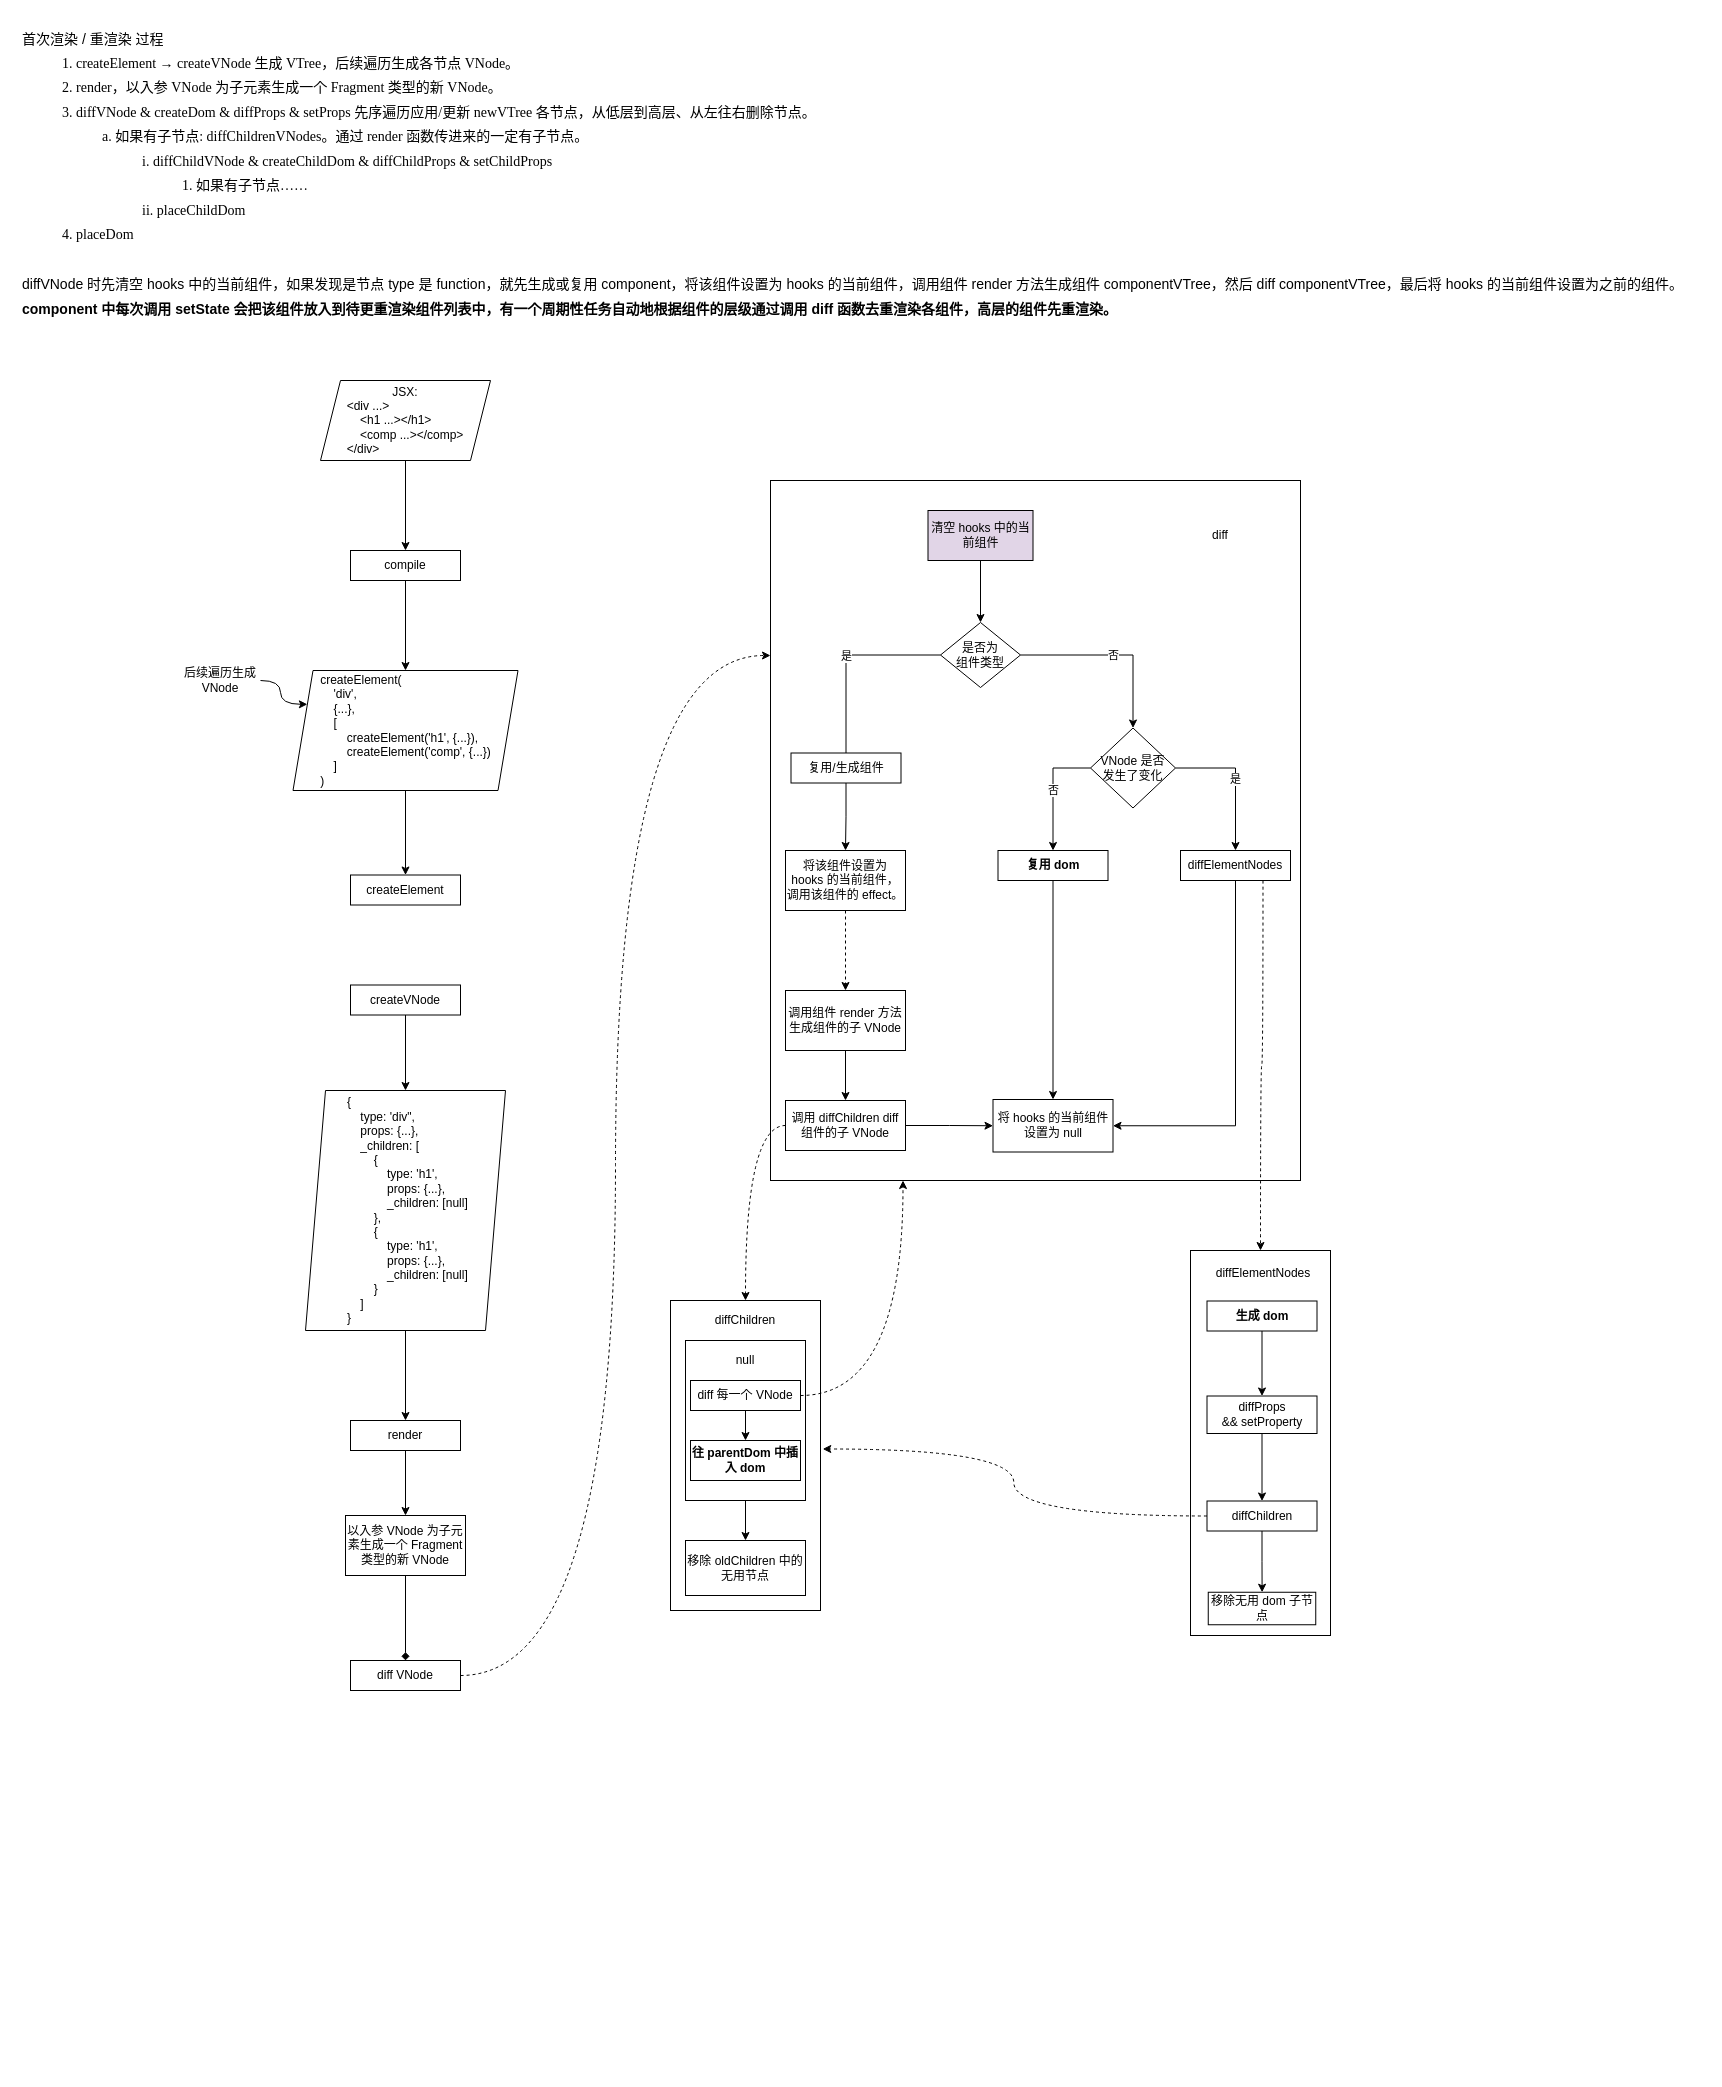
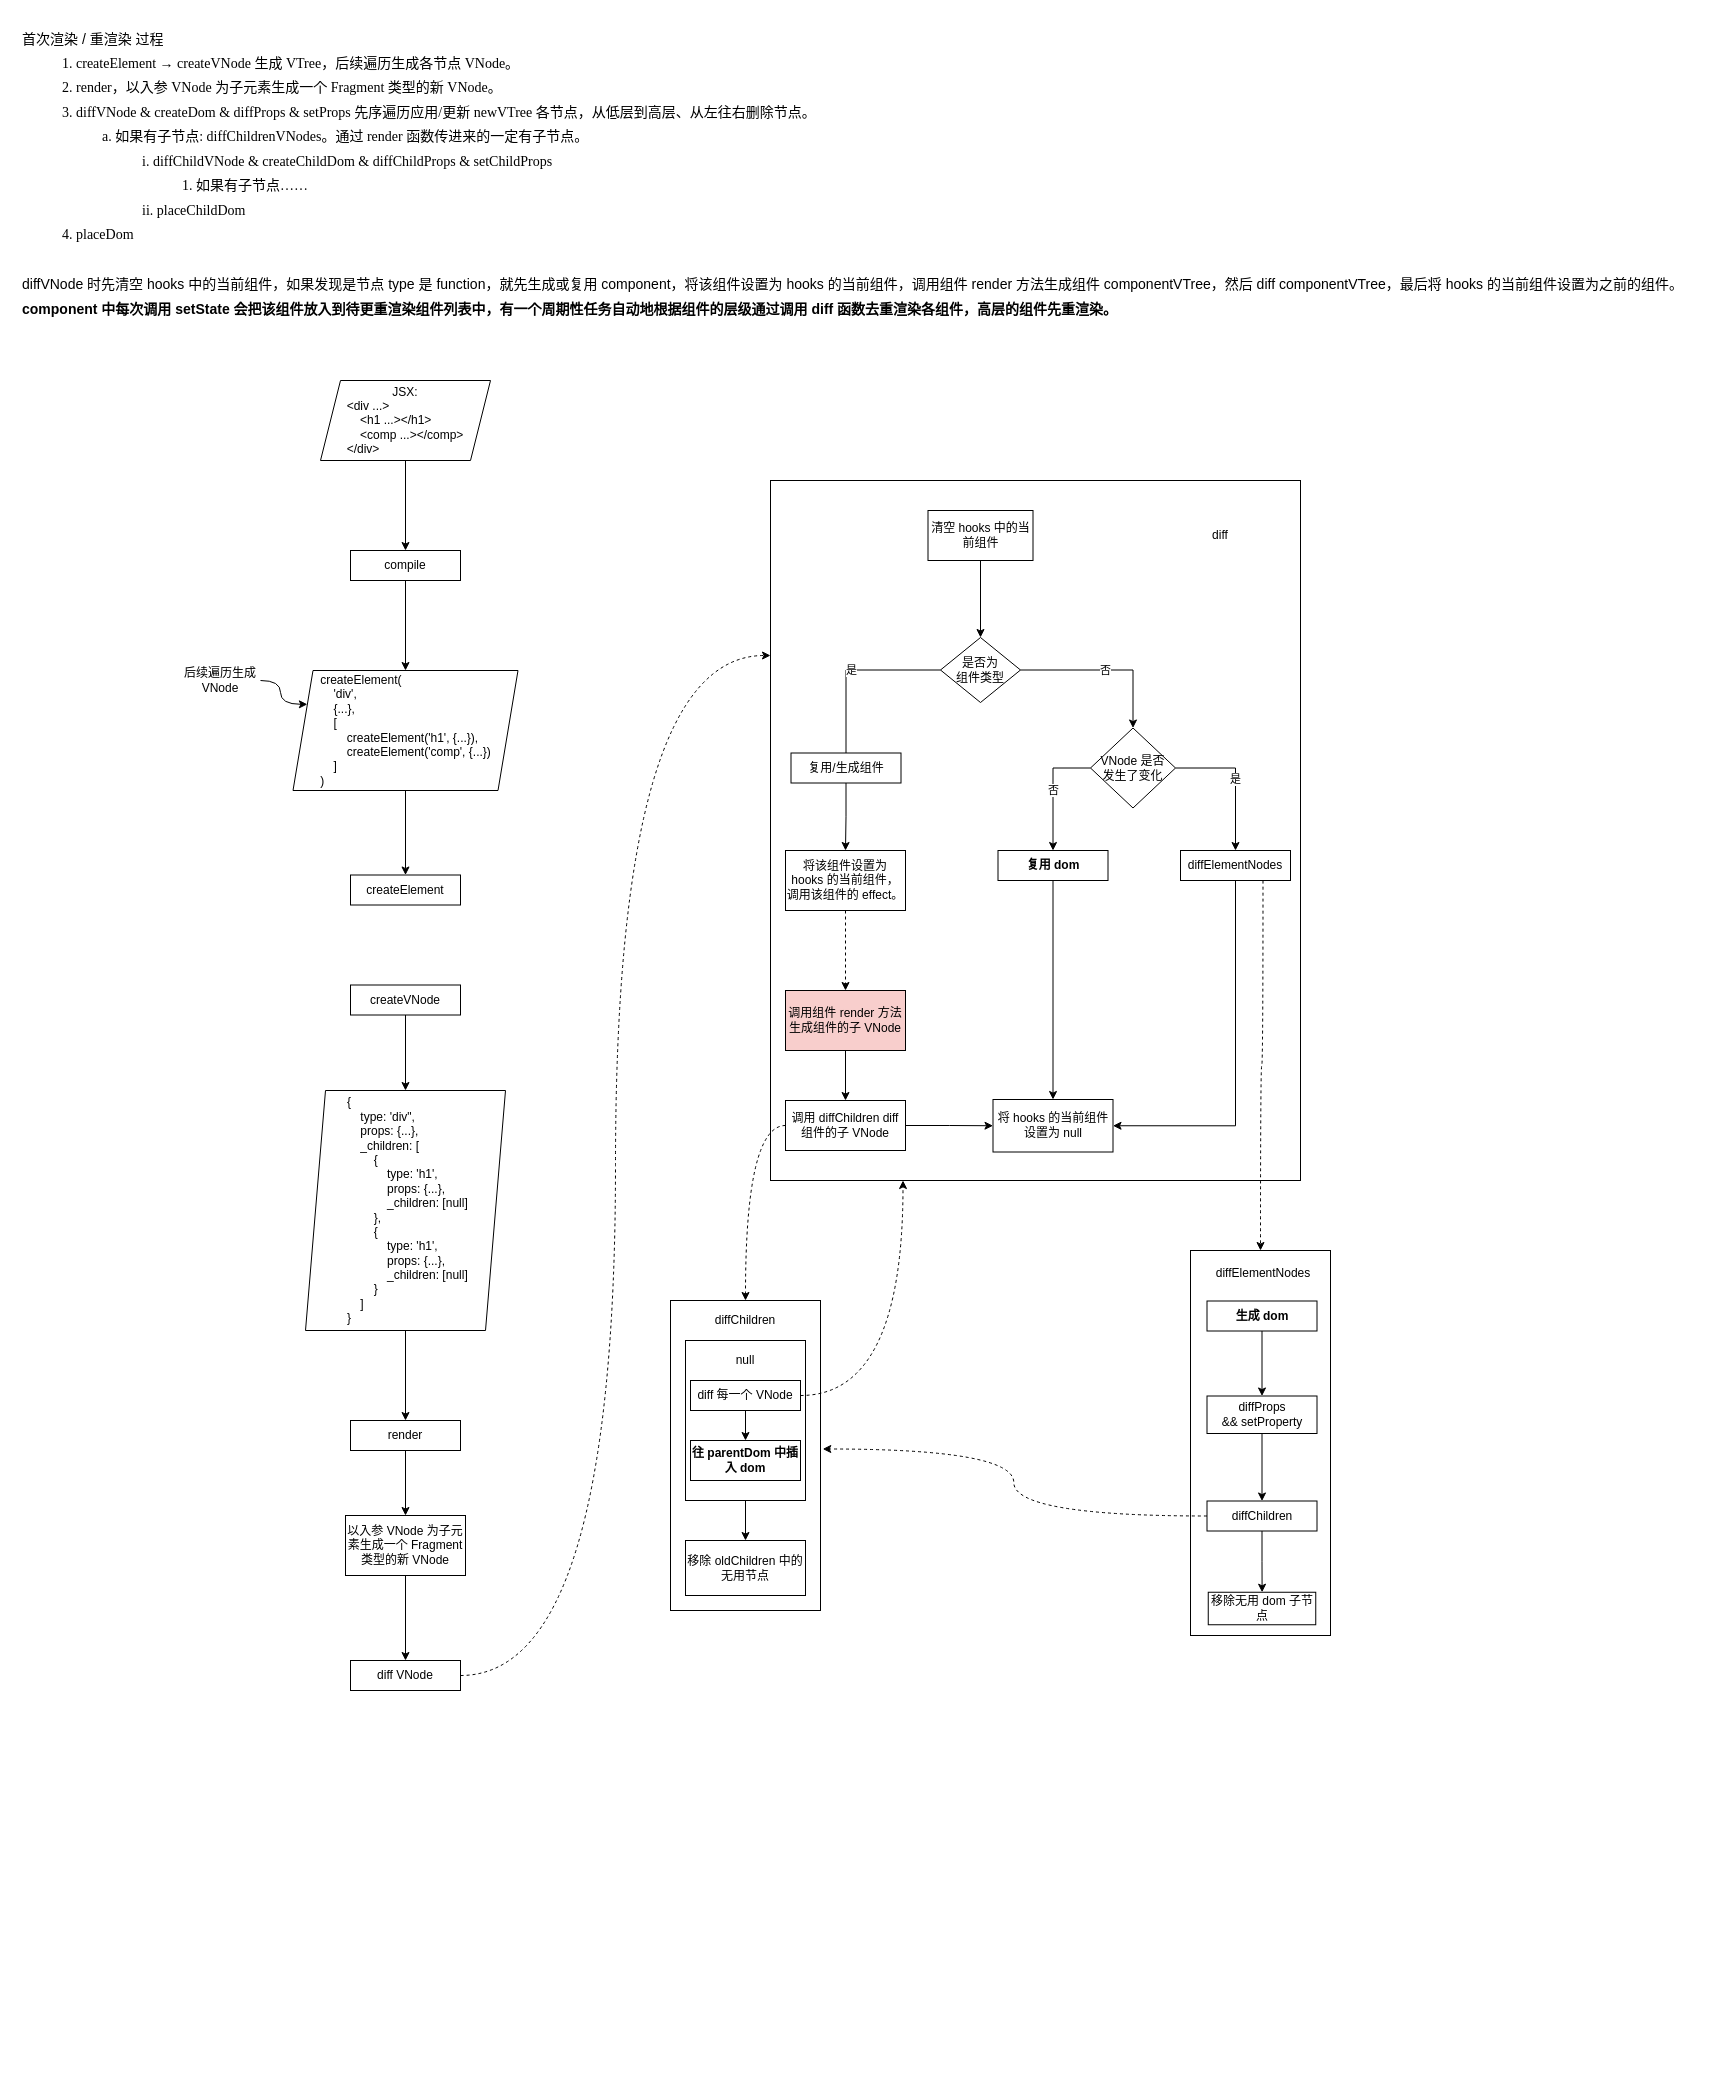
(981, 536) -> (981, 536)
(981, 655) -> (981, 670)
(846, 1021) -> (846, 1021)
(406, 1651) -> (406, 1652)
